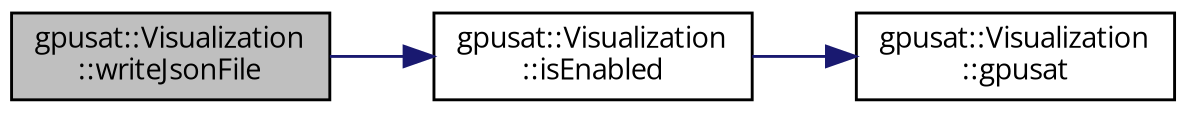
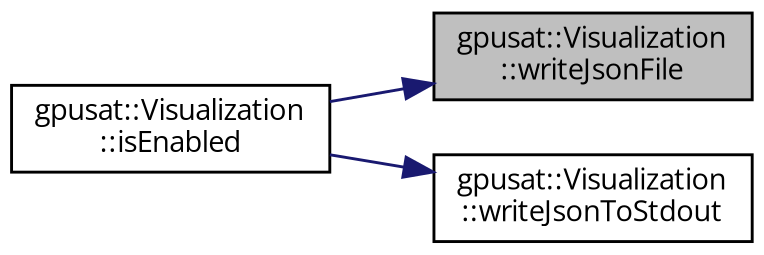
(367, 56) -> (367, 95)
(1015, 56) -> (593, 198)
